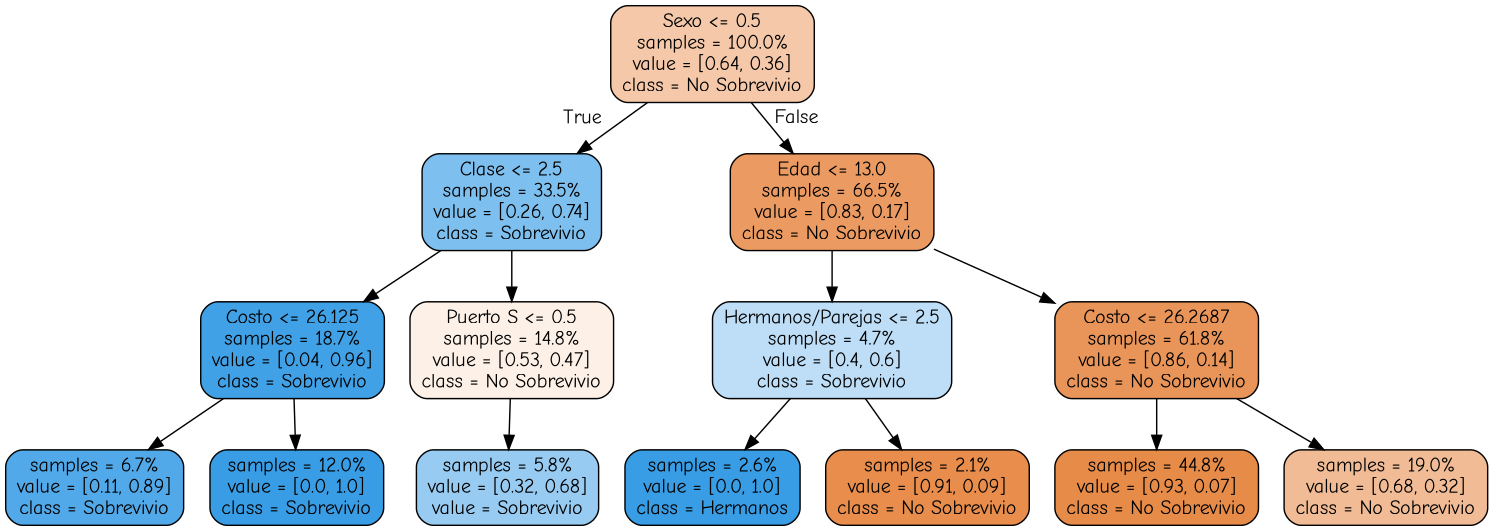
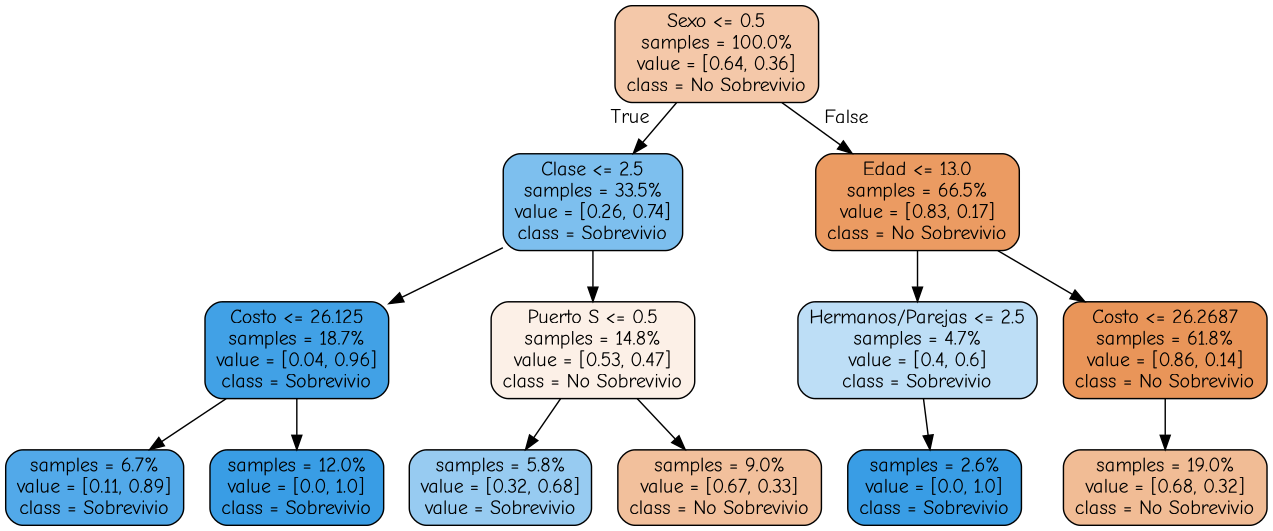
(713, 488) -> (935, 488)
none -> (720, 488)
(927, 488) -> none
(1157, 488) -> none
